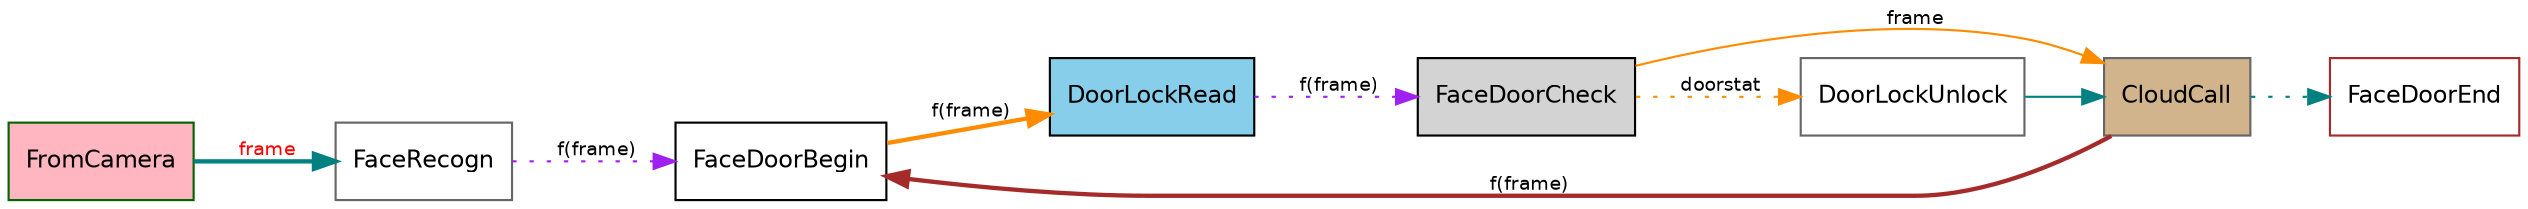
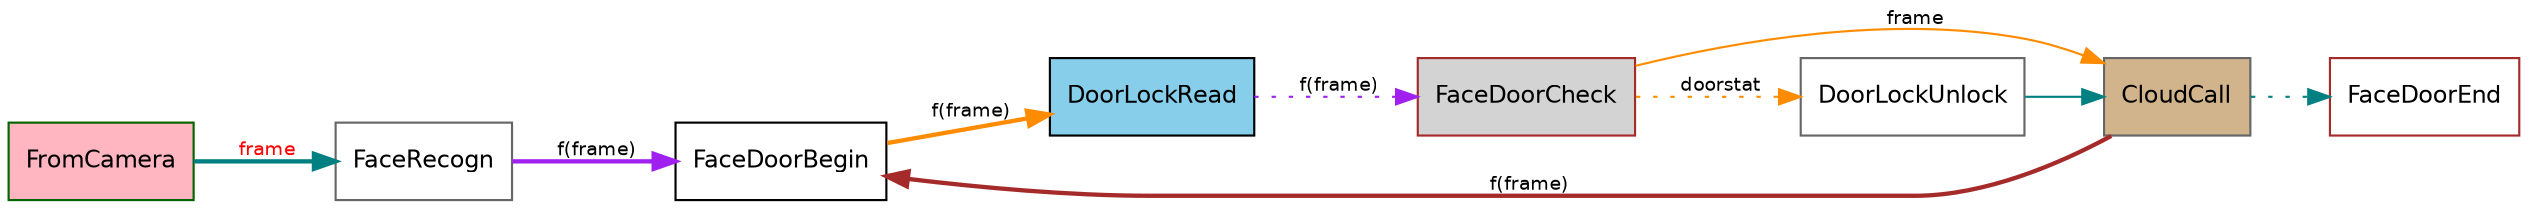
(1526, 97) -> (1526, 97)
(583, 161) -> (583, 161)
